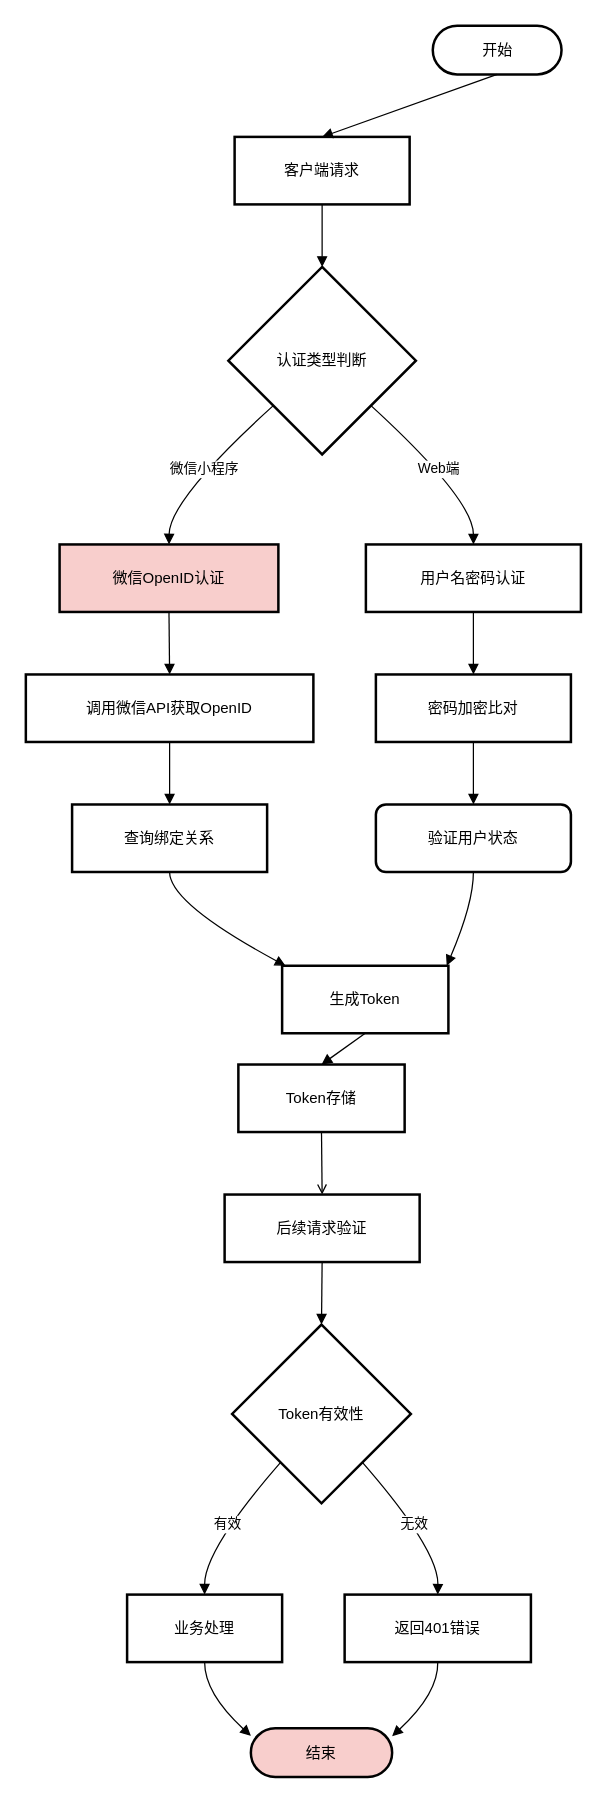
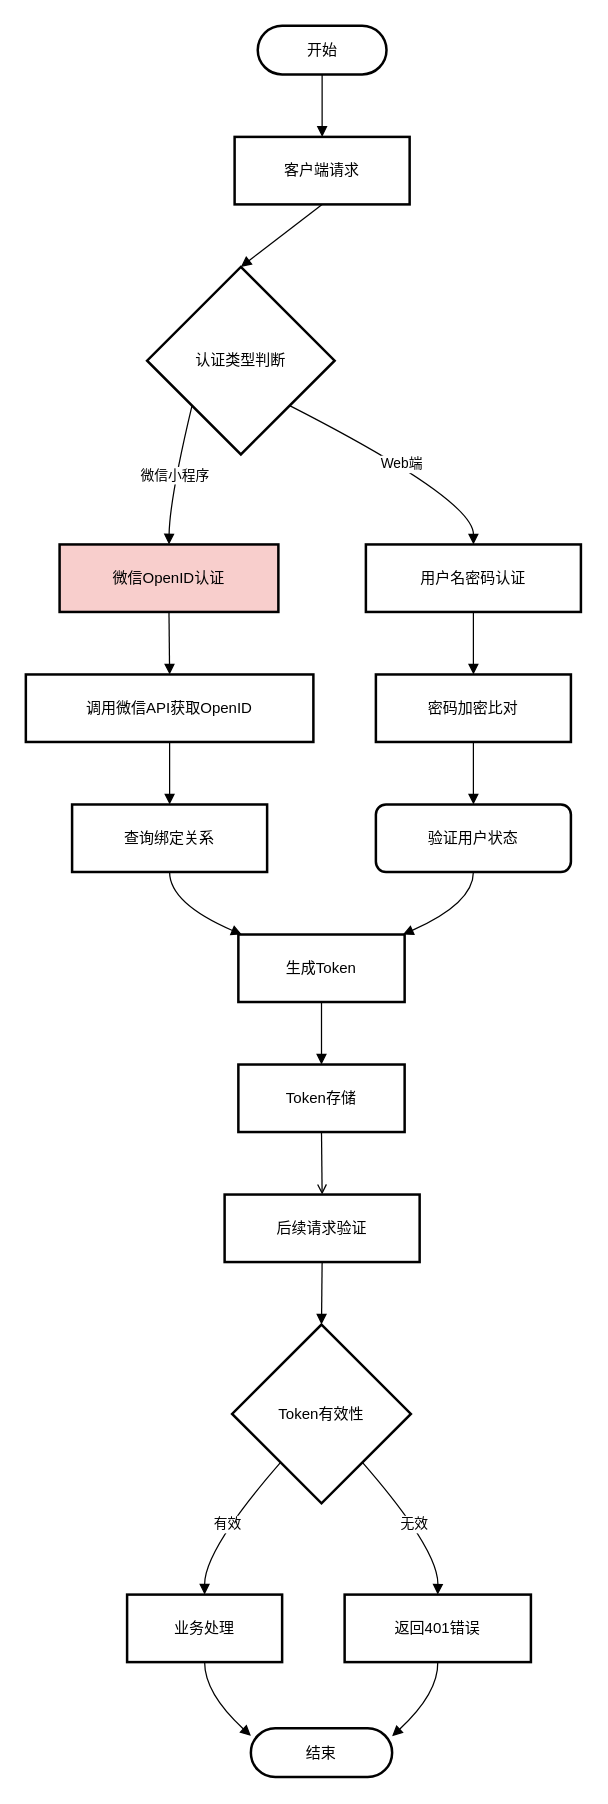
(497, 50) -> (322, 50)
(322, 361) -> (241, 361)
(365, 999) -> (321, 968)
(321, 1753) -> (321, 1753)
